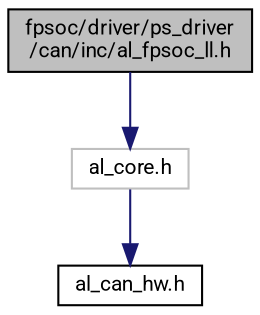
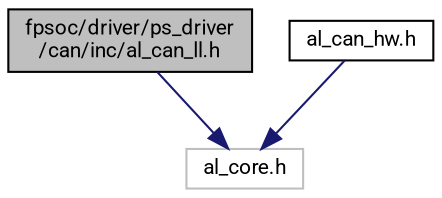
(130, 41) -> (130, 41)
(130, 217) -> (310, 97)
